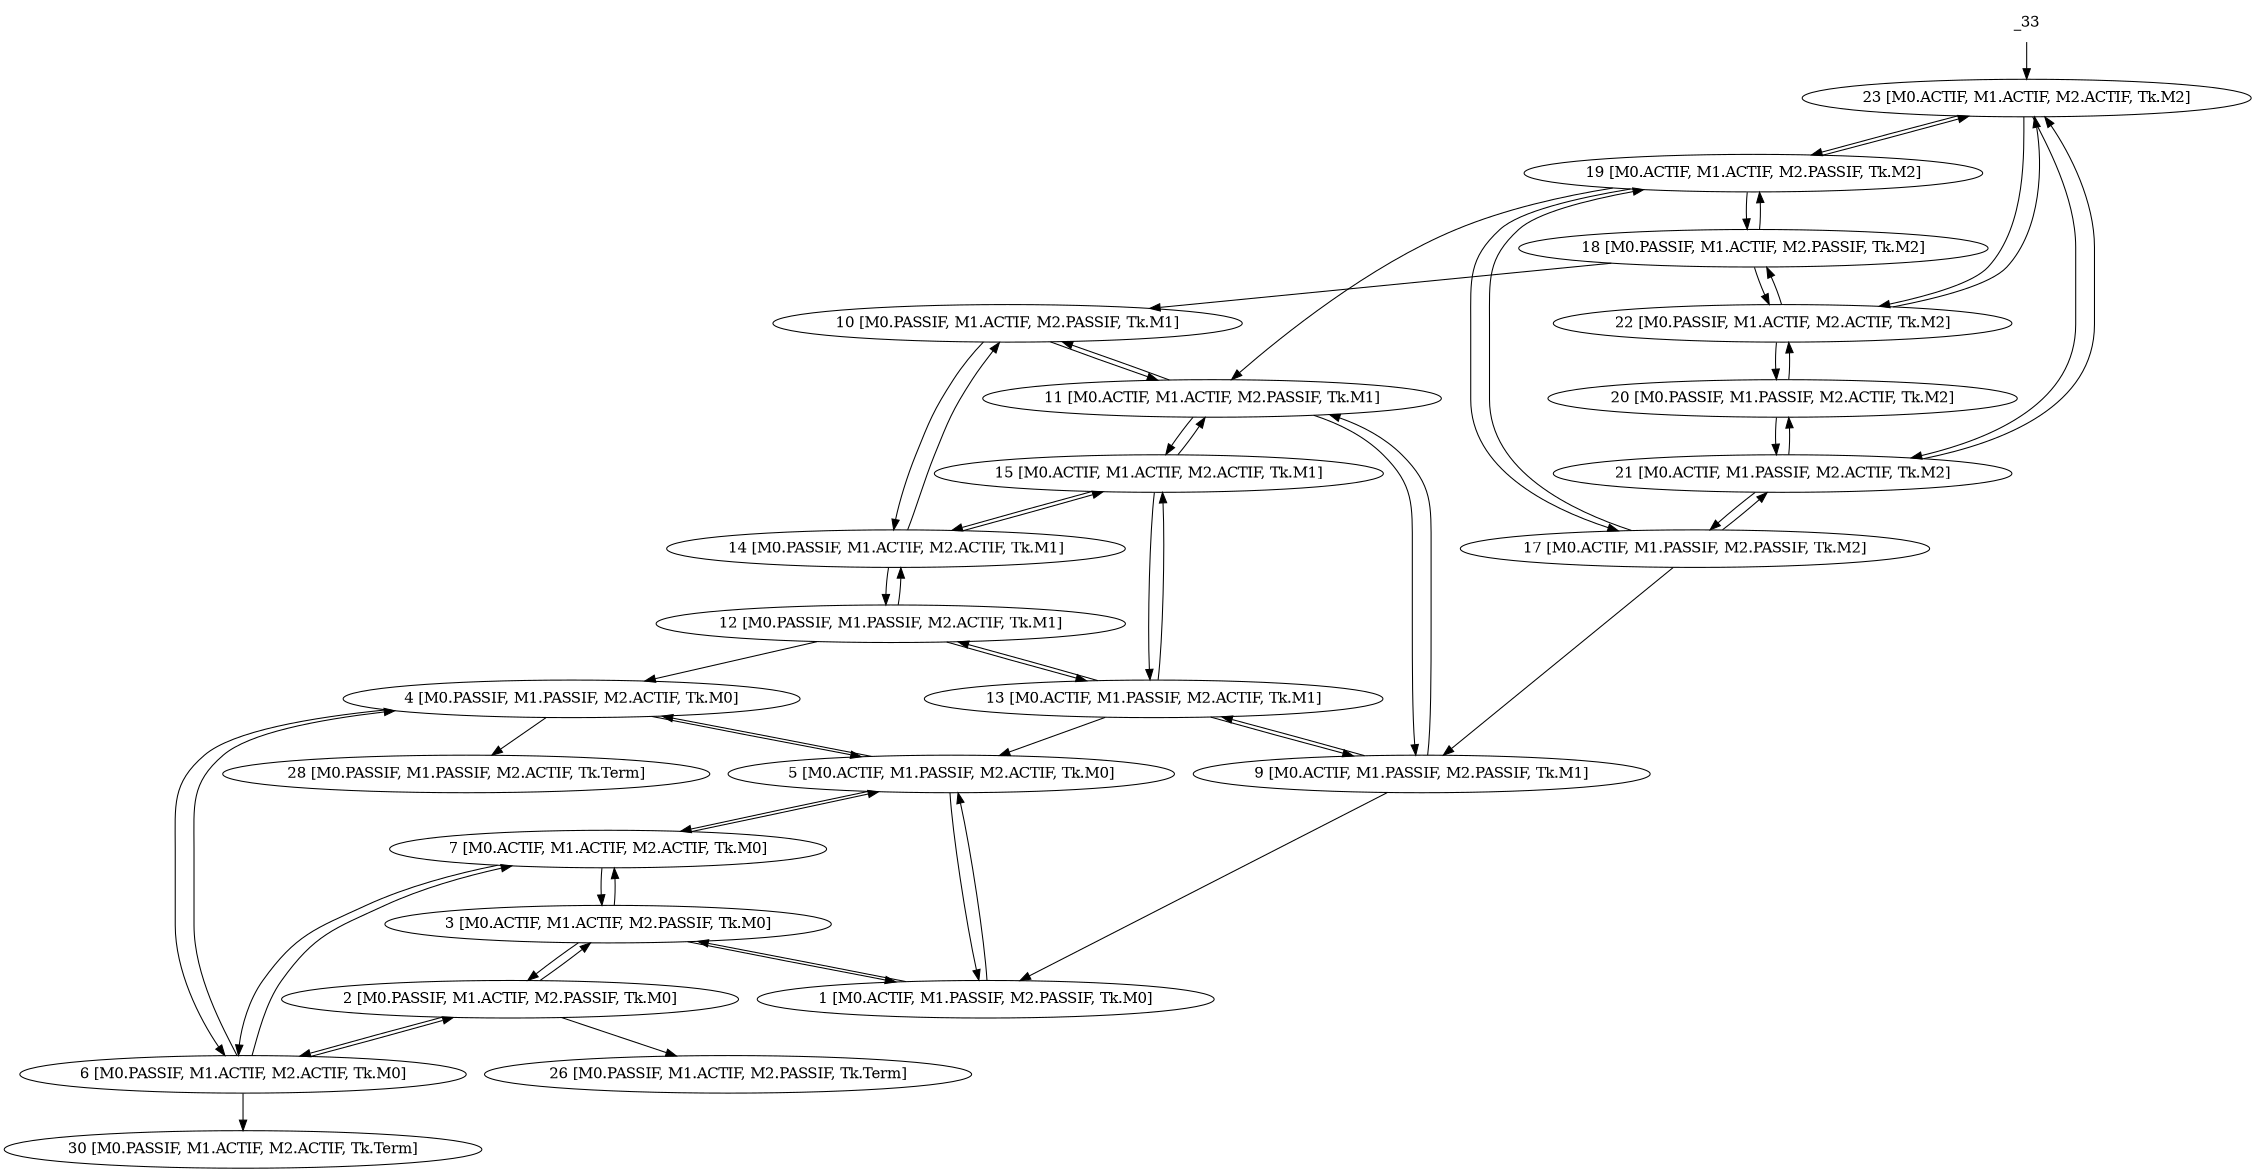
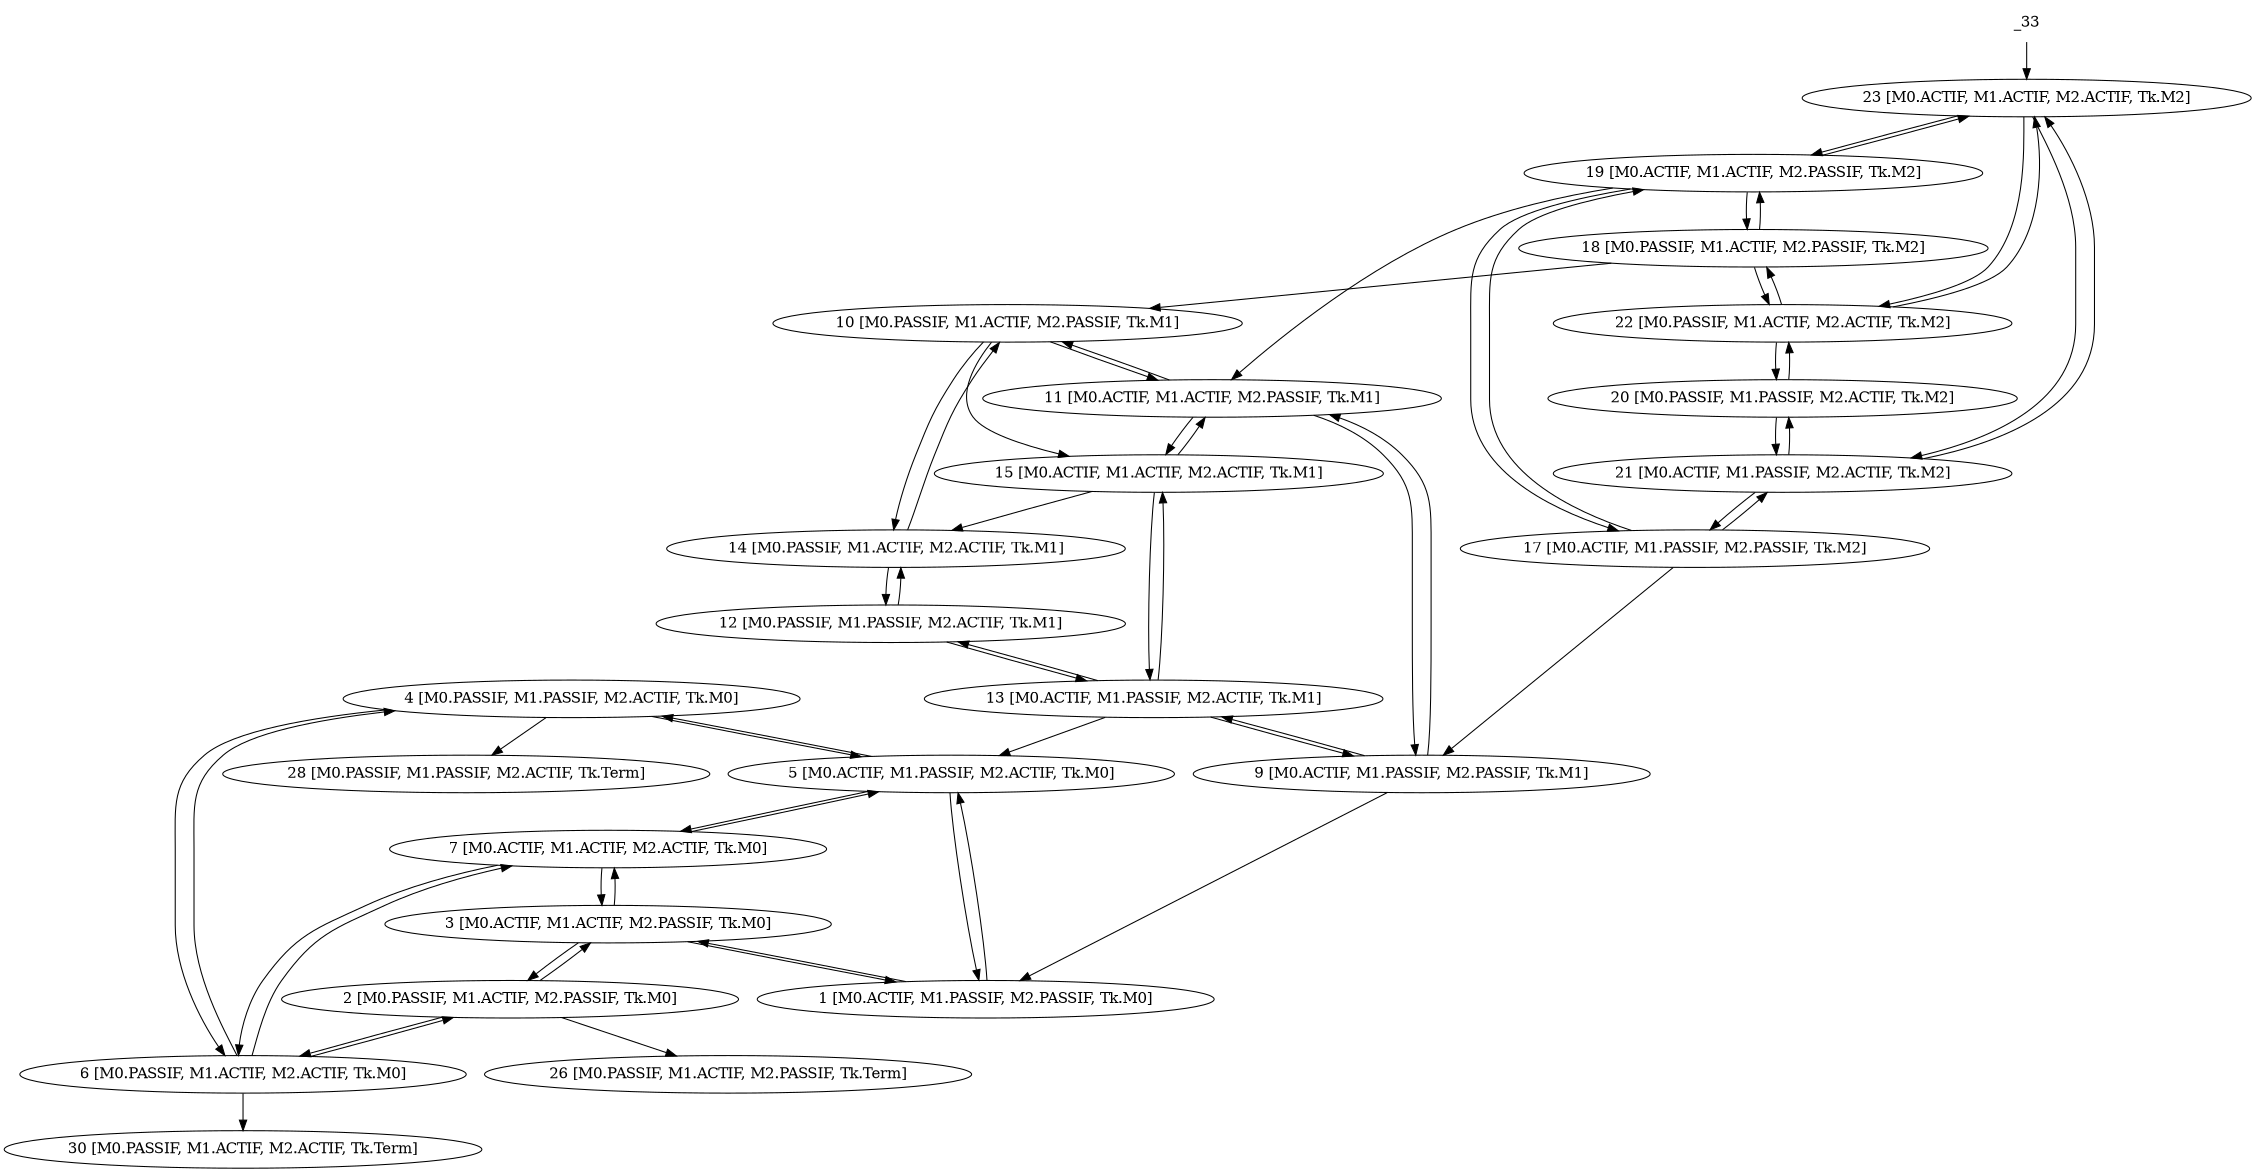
(1028, 513) -> (977, 421)
(736, 660) -> none
